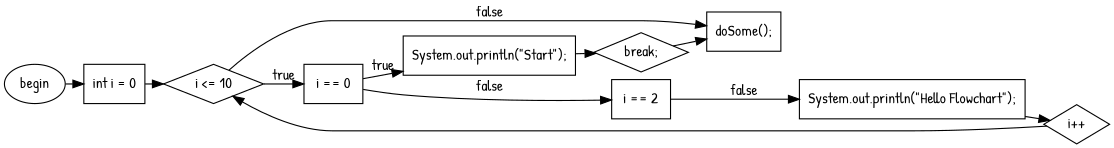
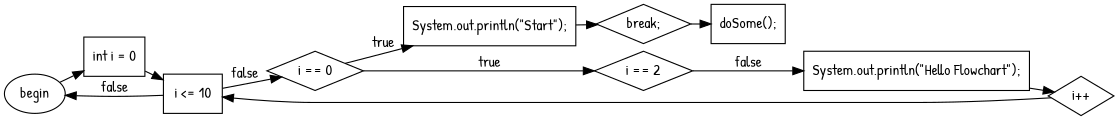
(455, 21) -> (120, 96)
(284, 76) -> (245, 74)
(214, 84) -> (193, 94)
(333, 84) -> (315, 71)
(489, 87) -> (490, 63)
(641, 99) -> (643, 71)
